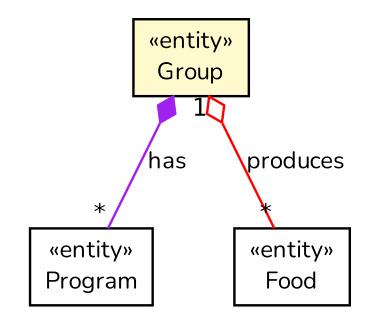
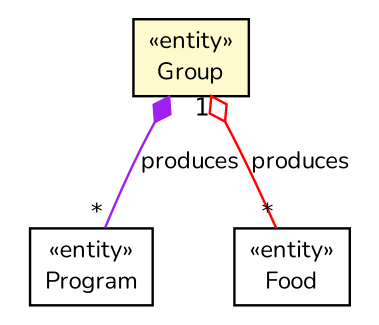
(167, 162) -> (190, 162)
